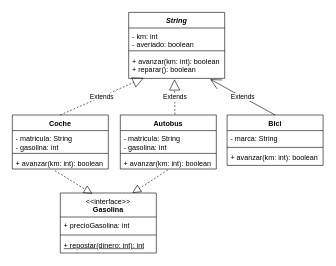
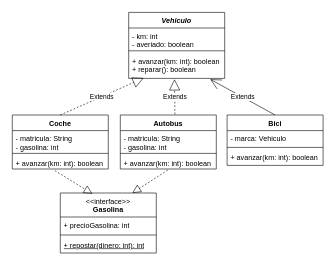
(177, 21) -> (177, 21)
(257, 139) -> (260, 139)
